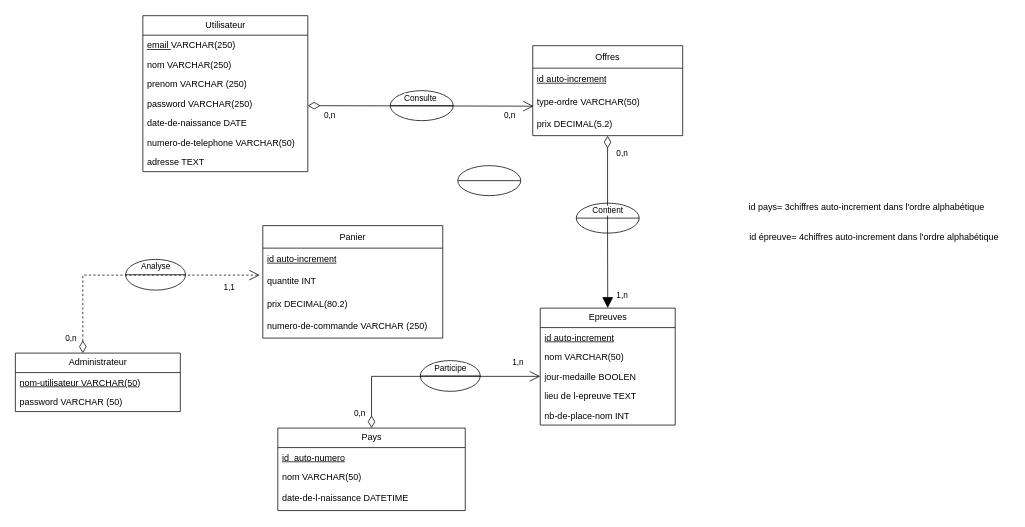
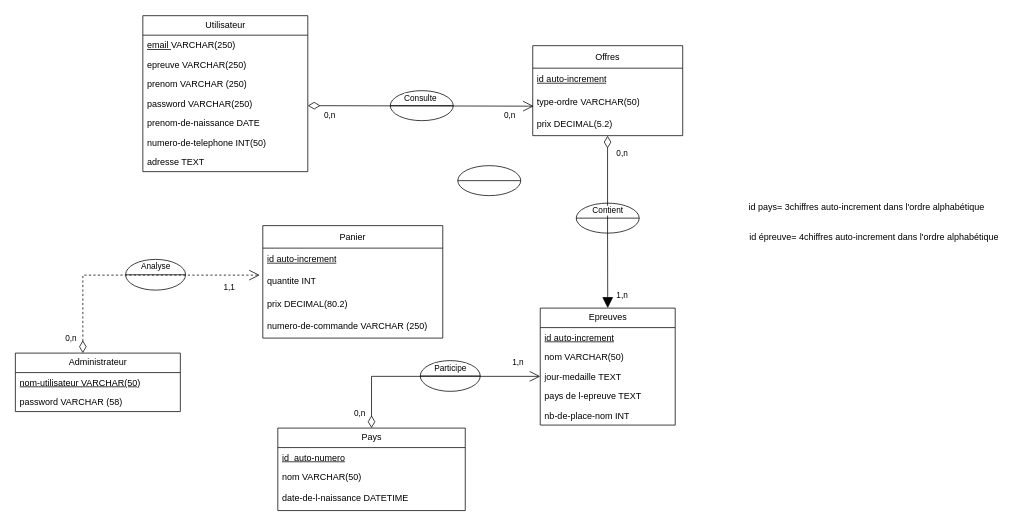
(187, 65) -> (197, 65)
(200, 124) -> (206, 124)
(223, 143) -> (213, 143)
(591, 377) -> (586, 377)
(593, 397) -> (596, 397)
(70, 403) -> (70, 403)
